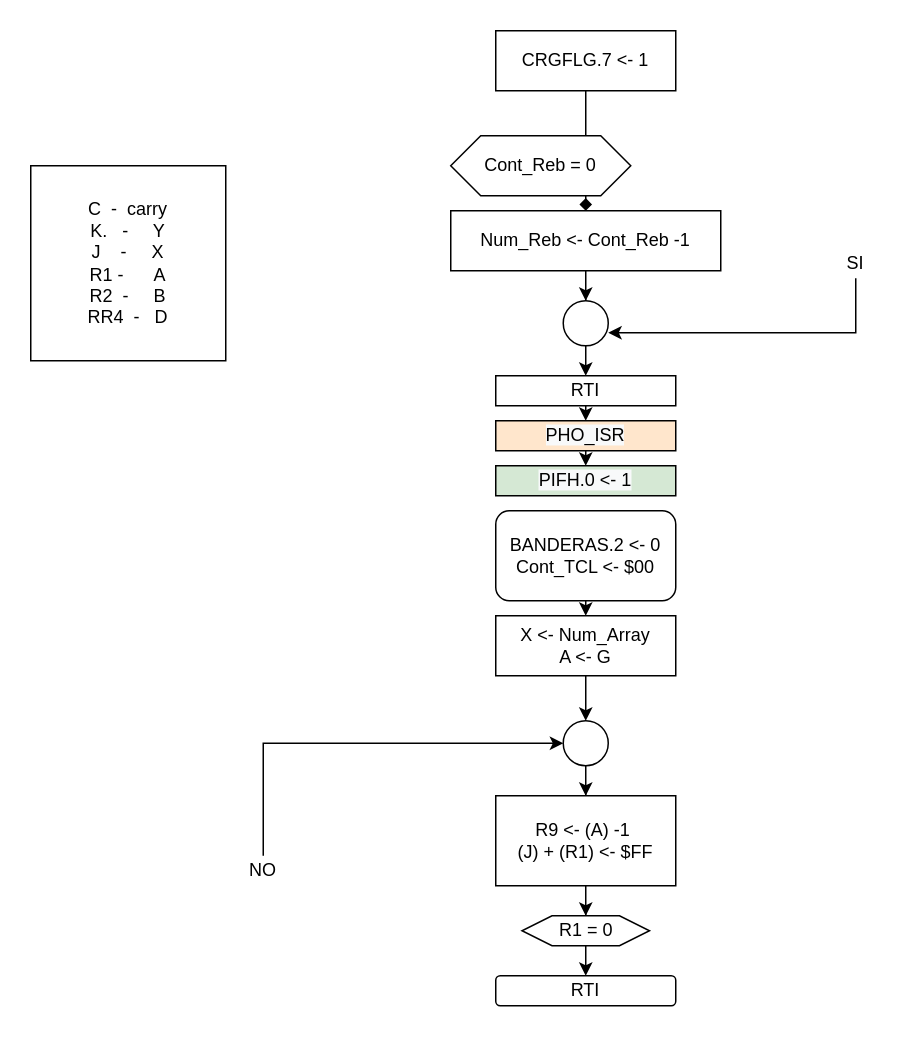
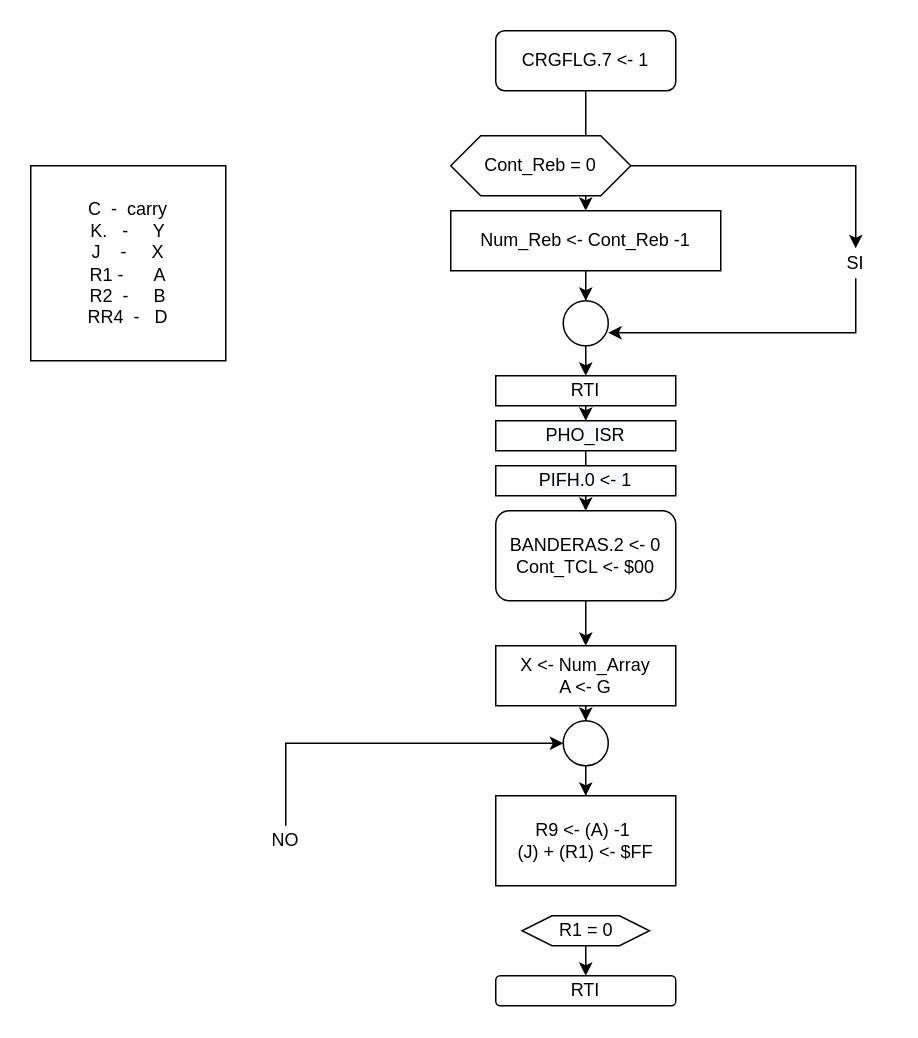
(586, 61) -> (586, 61)
none -> (779, 166)
(586, 198) -> (586, 199)
(586, 436) -> (586, 436)
(586, 454) -> (586, 458)
(586, 481) -> (586, 481)
none -> (586, 498)
(586, 646) -> (586, 676)
(263, 871) -> (286, 841)
(586, 906) -> none
